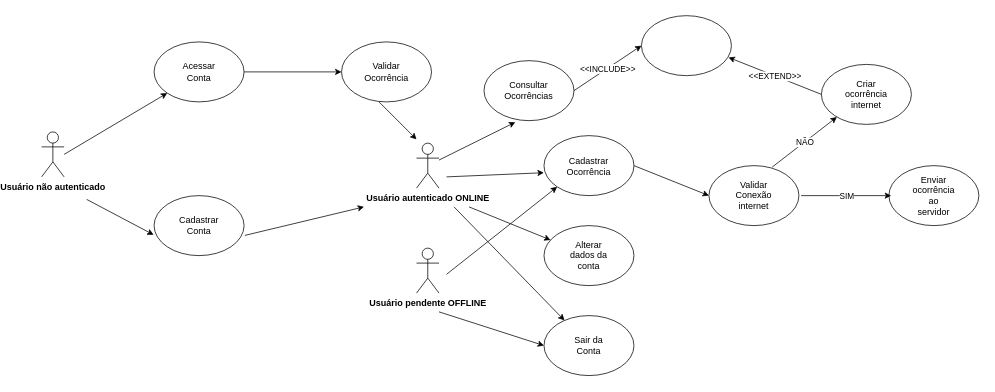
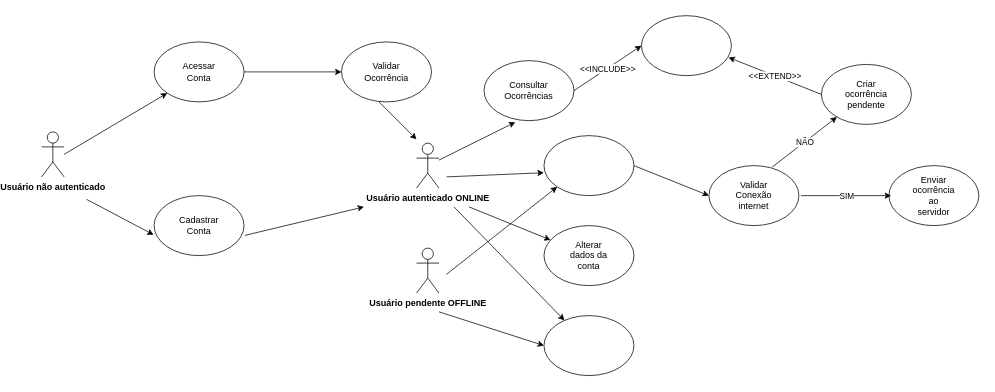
(867, 94) -> (867, 94)
(589, 166) -> none
(589, 345) -> none
